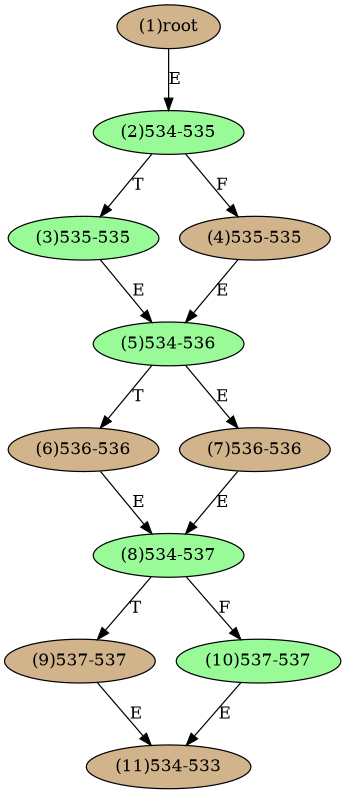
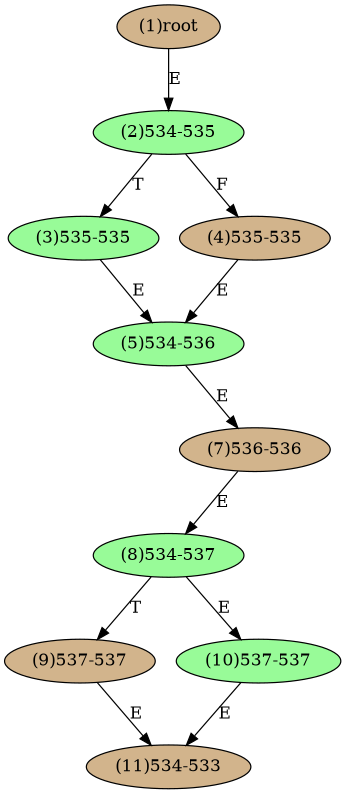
(84, 450) -> none
(225, 608) -> (225, 608)
